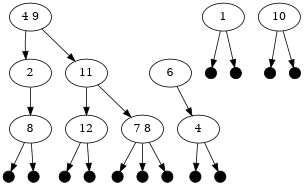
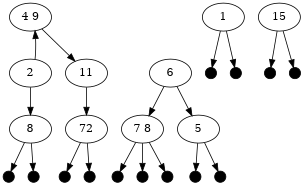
(279, 17) -> (279, 17)
(25, 41) -> (36, 49)
(112, 98) -> (158, 98)
(86, 129) -> (86, 129)
(198, 129) -> (198, 129)
